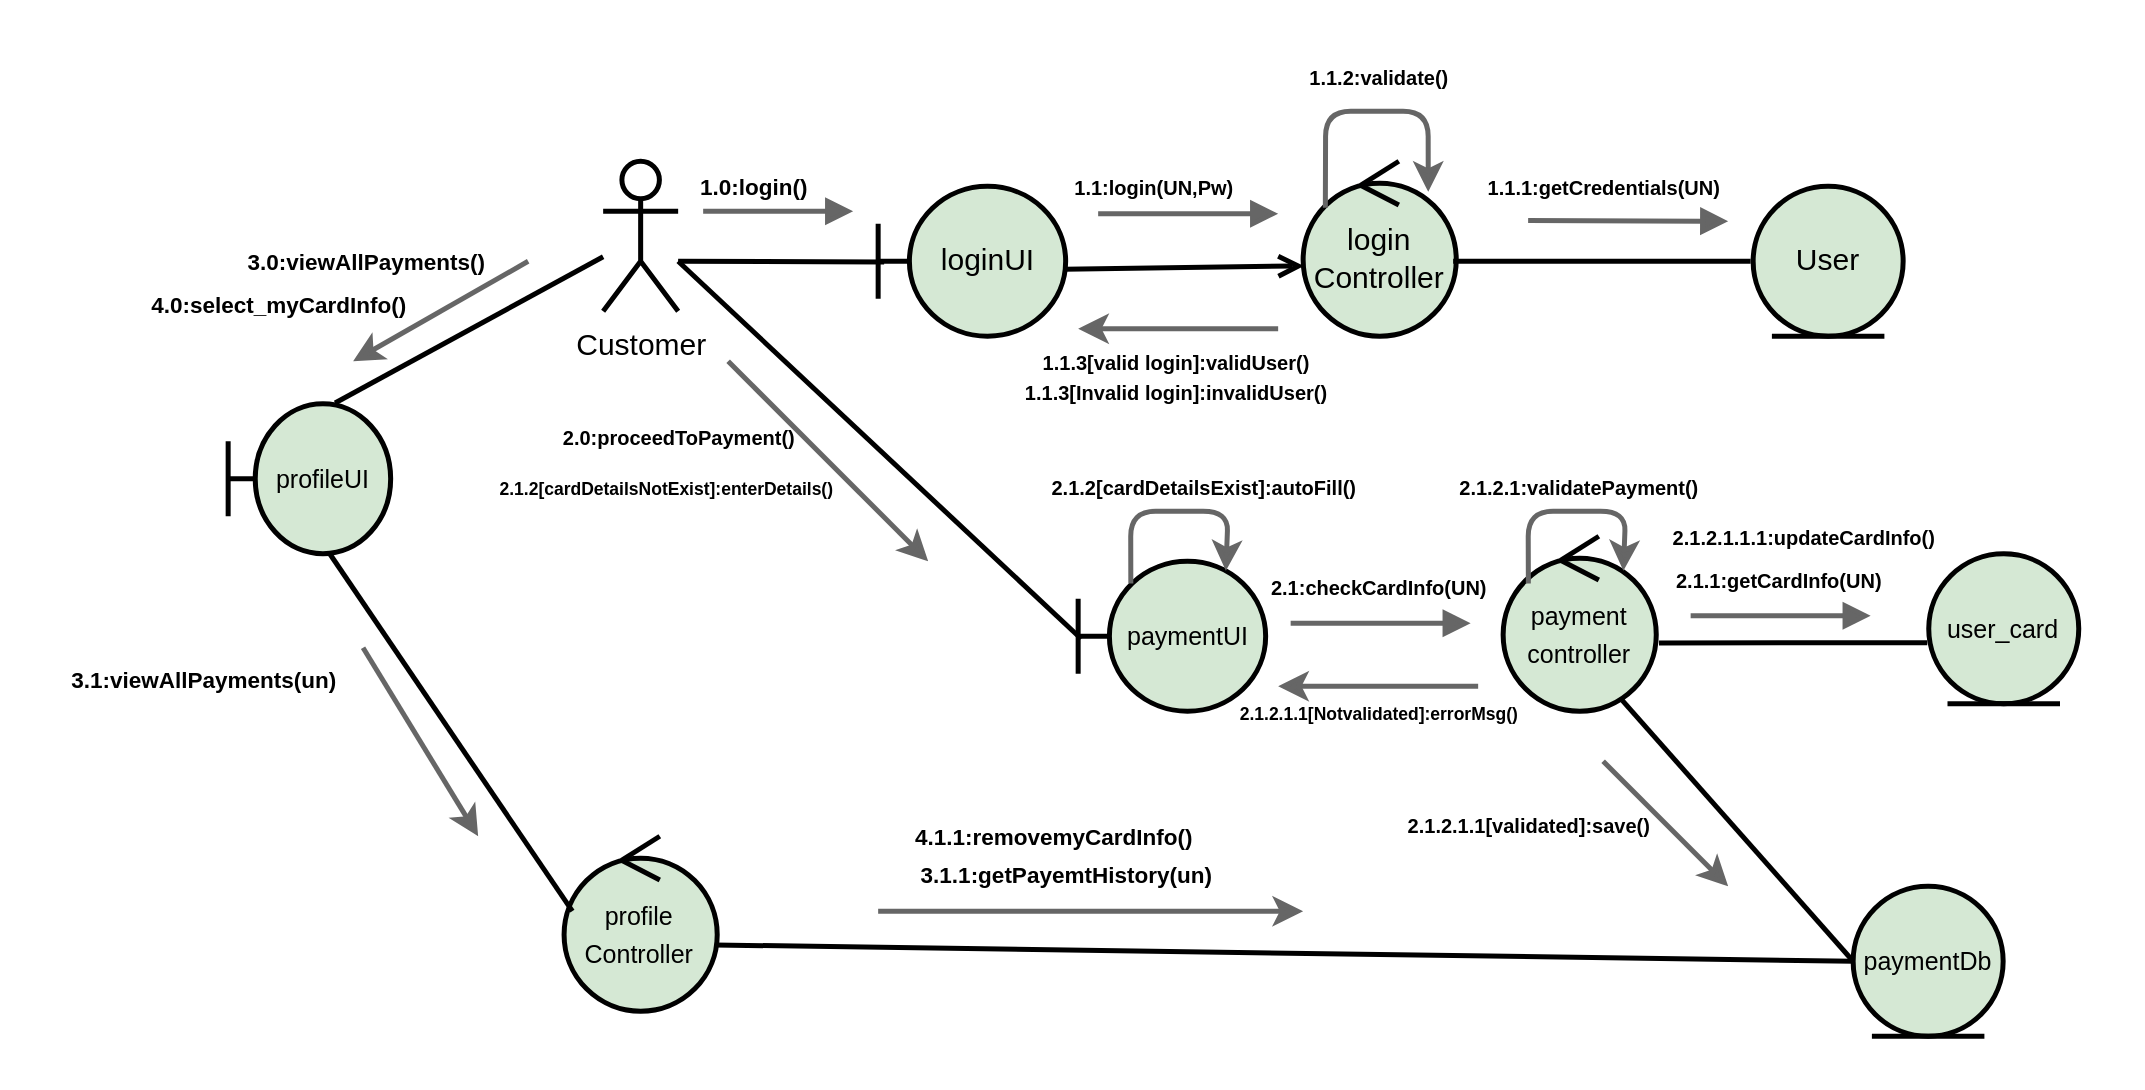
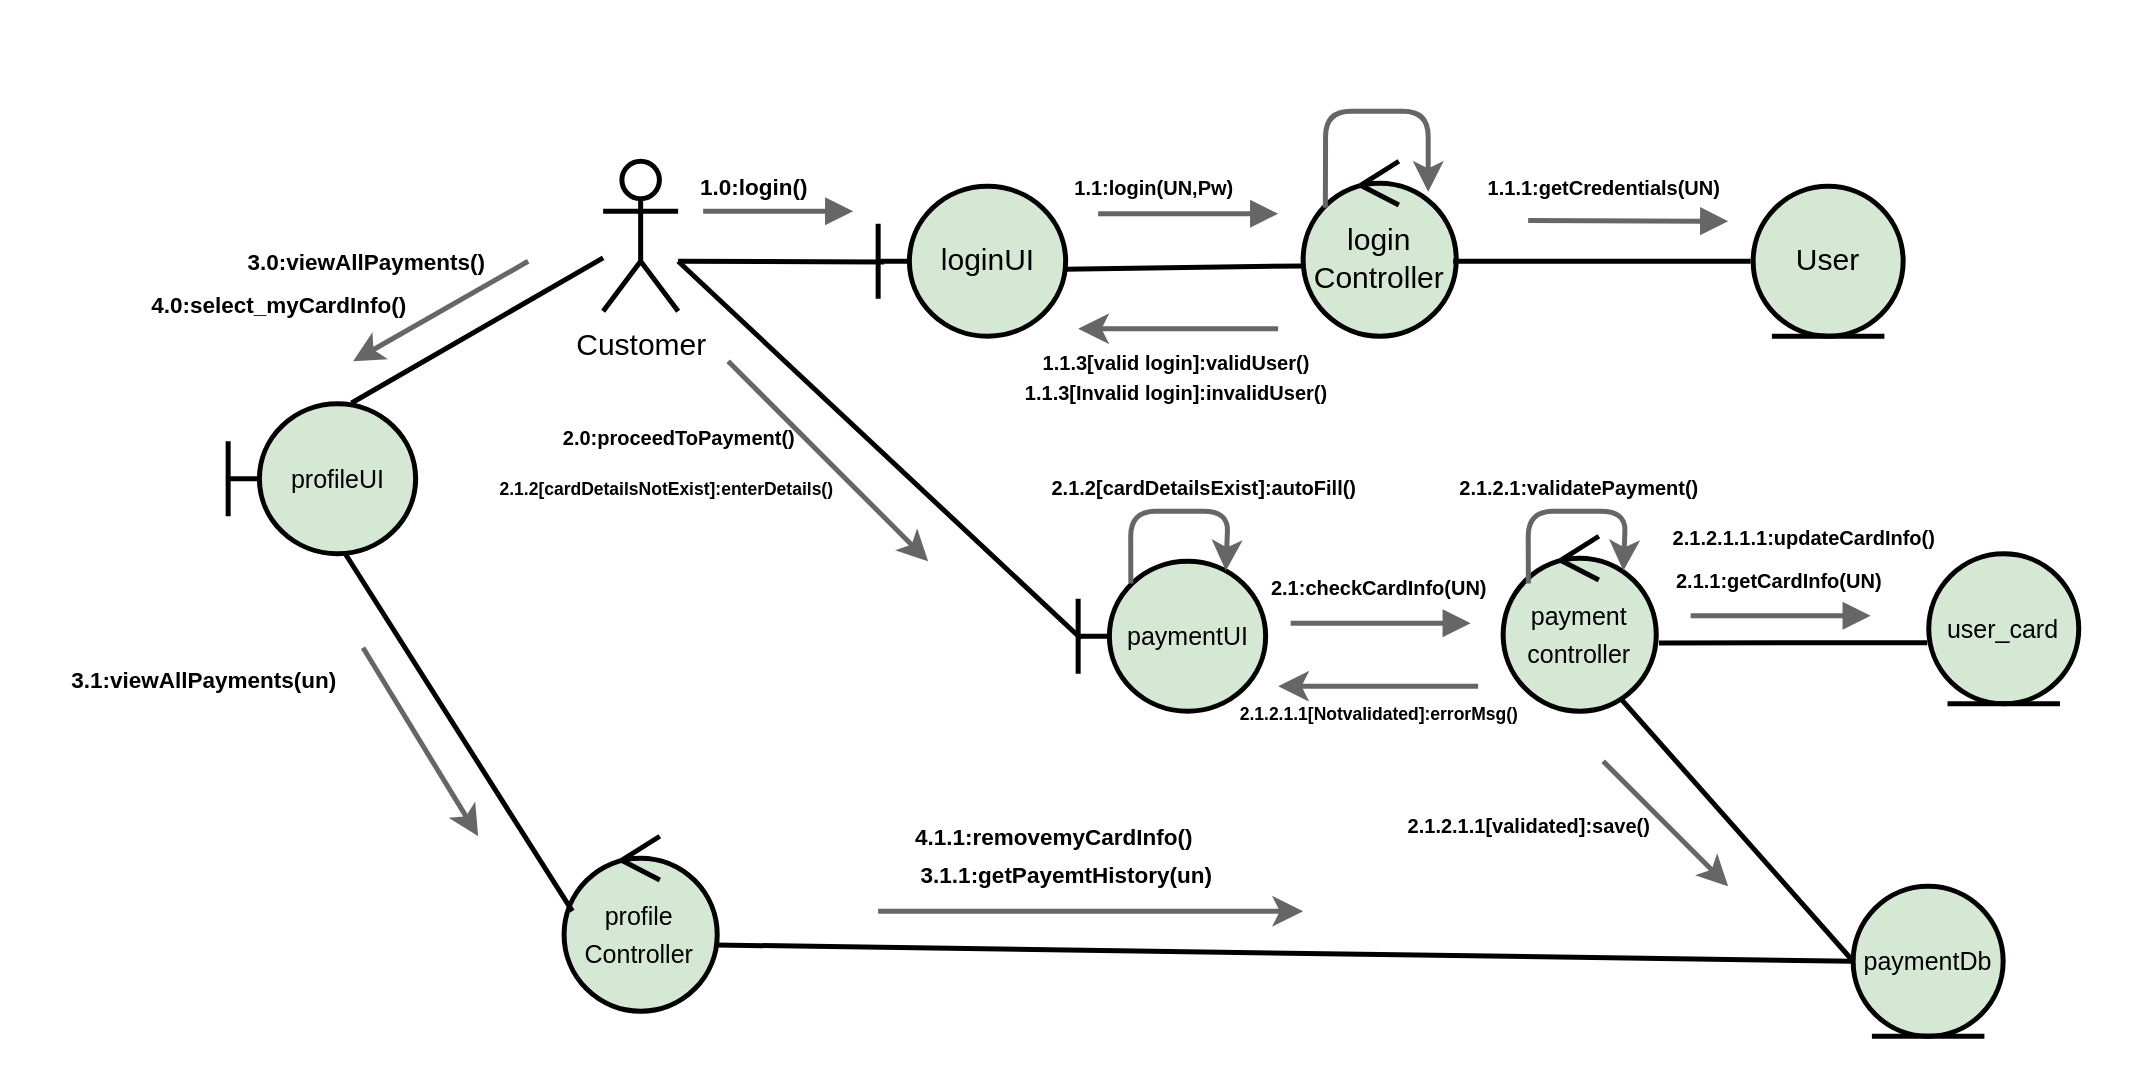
(1378, 76) -> none
(1289, 266) -> (1294, 266)
(309, 479) -> (322, 479)
